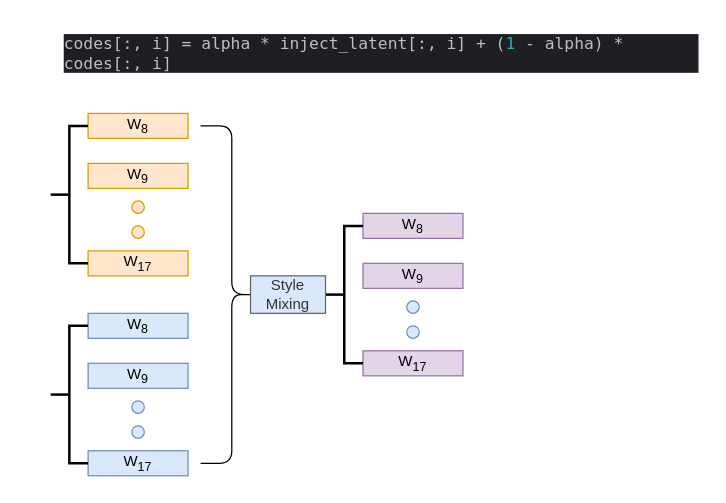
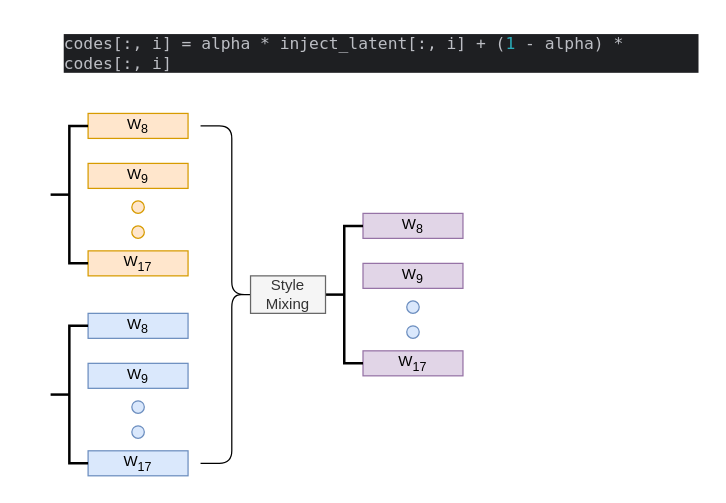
(288, 294) -> (288, 294)
